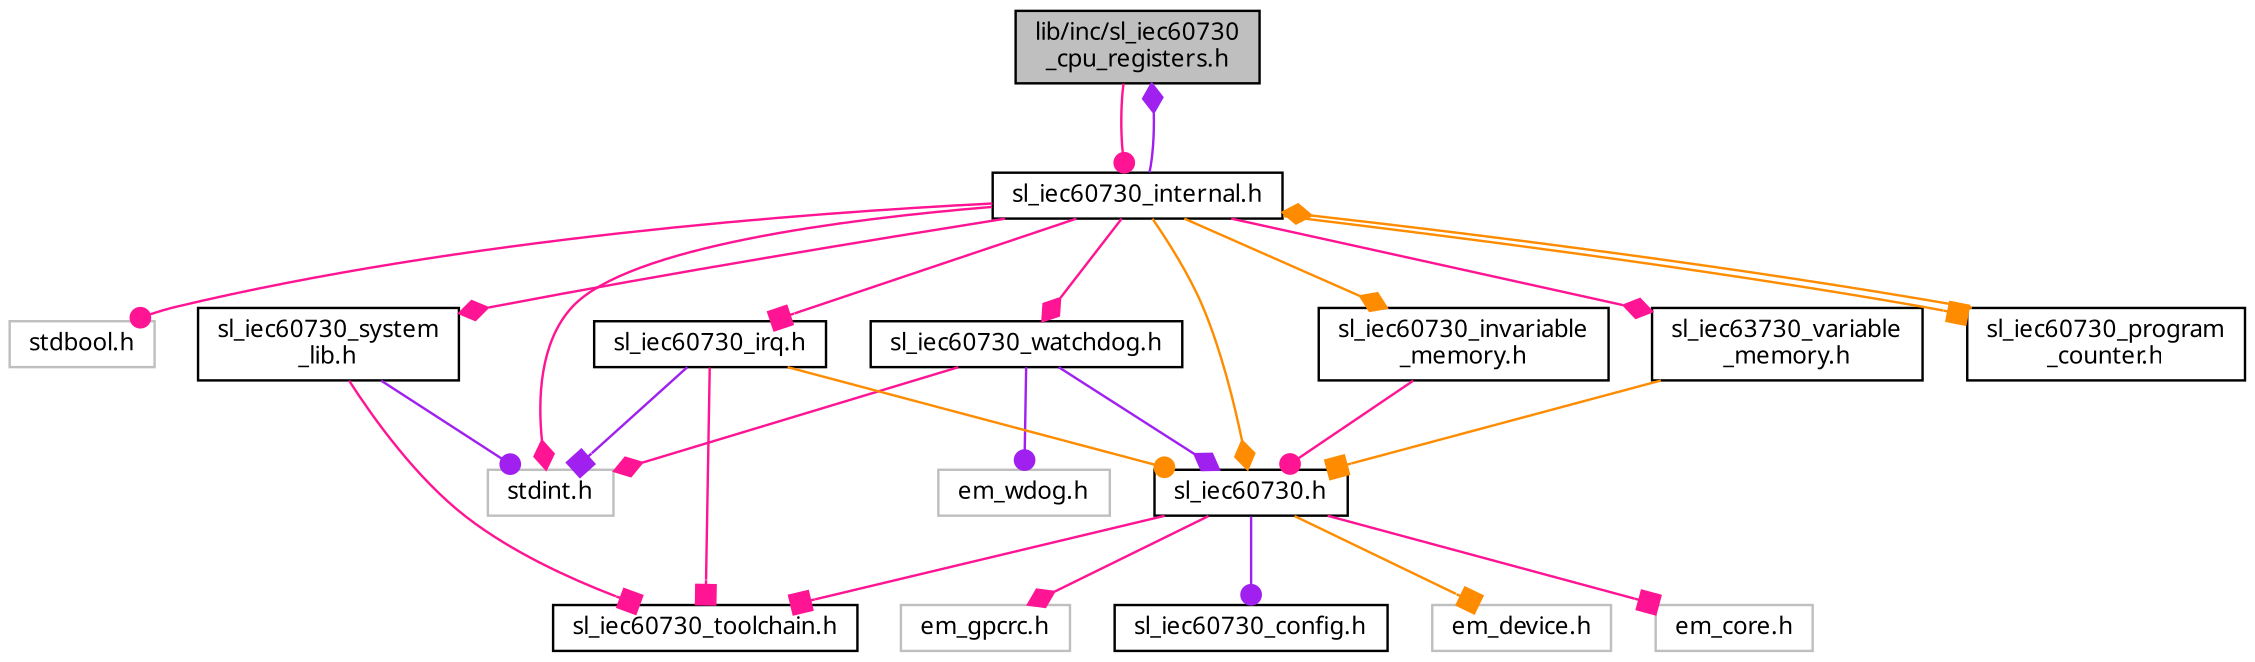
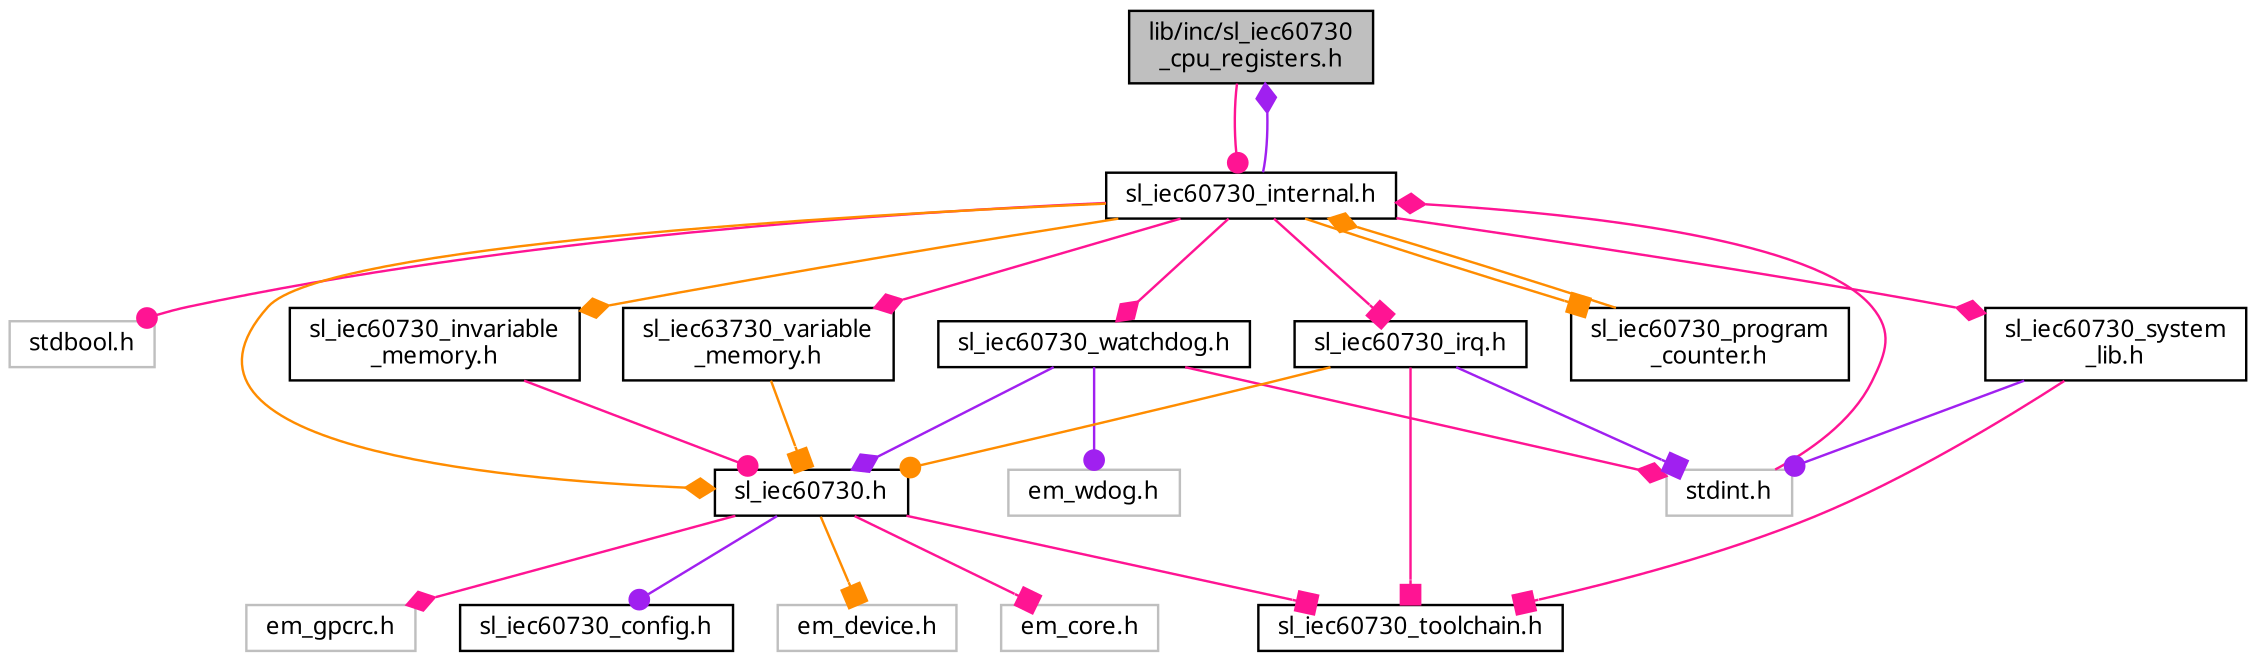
(706, 248) -> (1761, 251)
